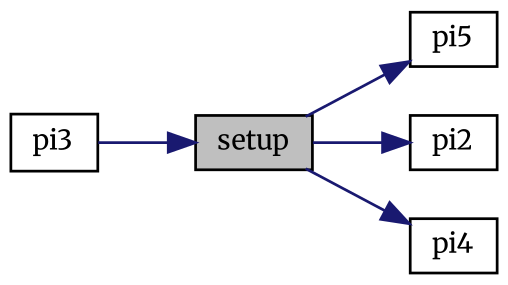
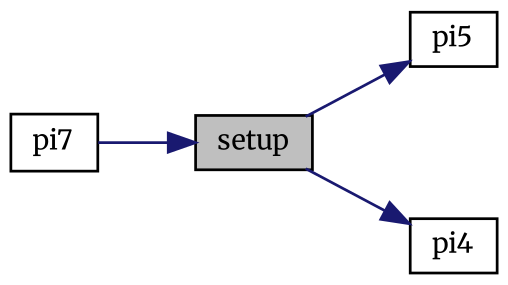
(54, 143) -> (54, 143)
(454, 143) -> none
